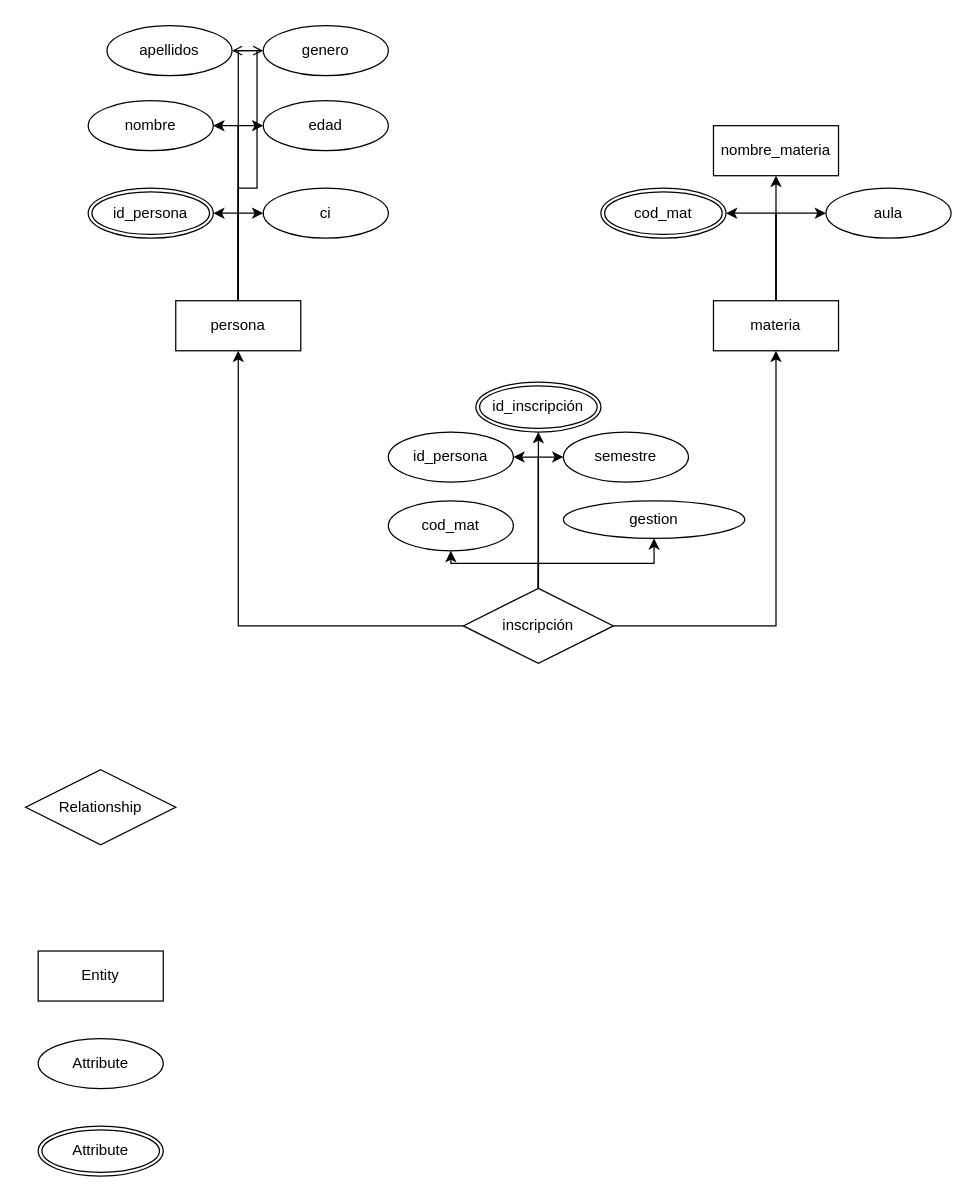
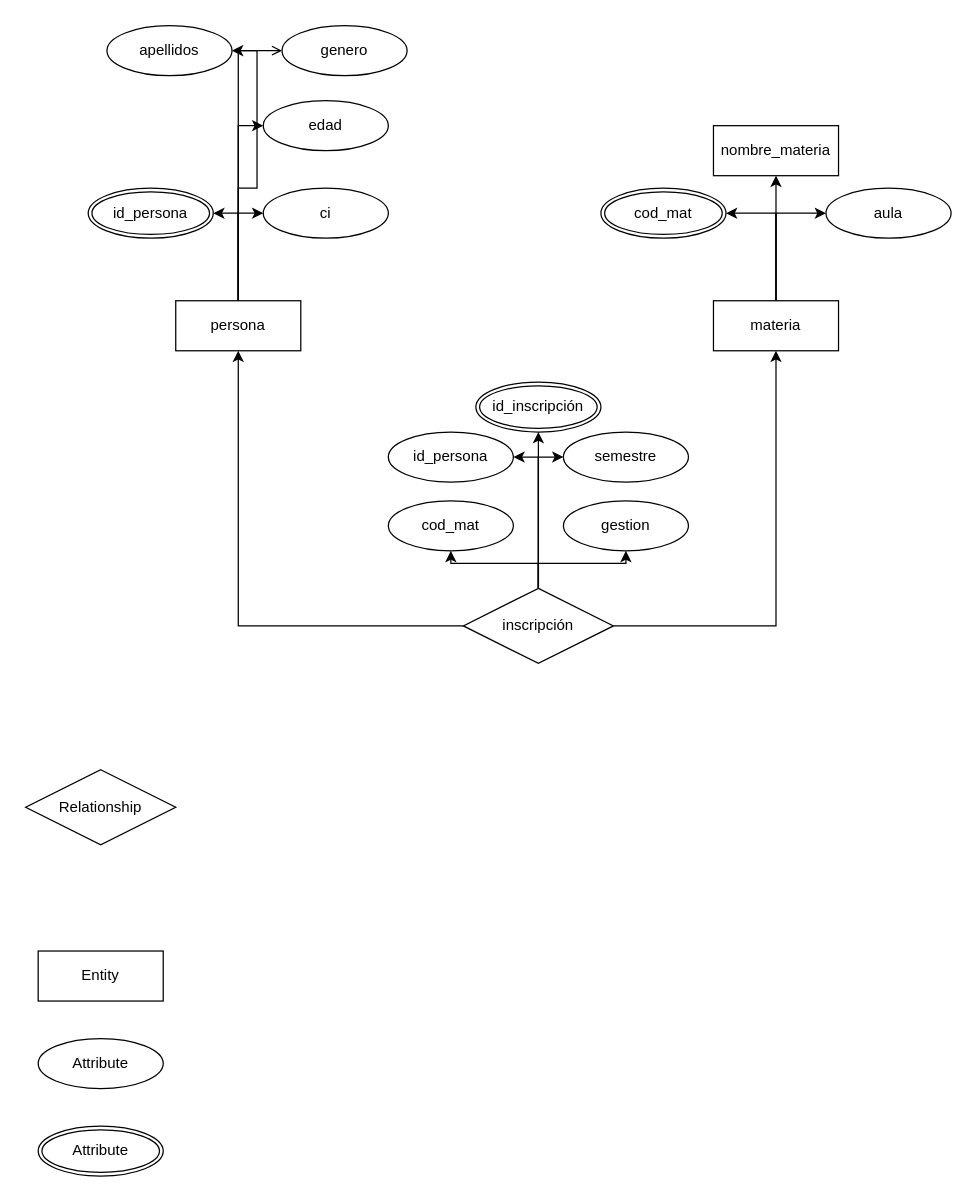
(235, 51) -> (257, 55)
(326, 51) -> (344, 51)
(151, 126) -> none
(228, 126) -> none
(654, 519) -> (626, 526)
